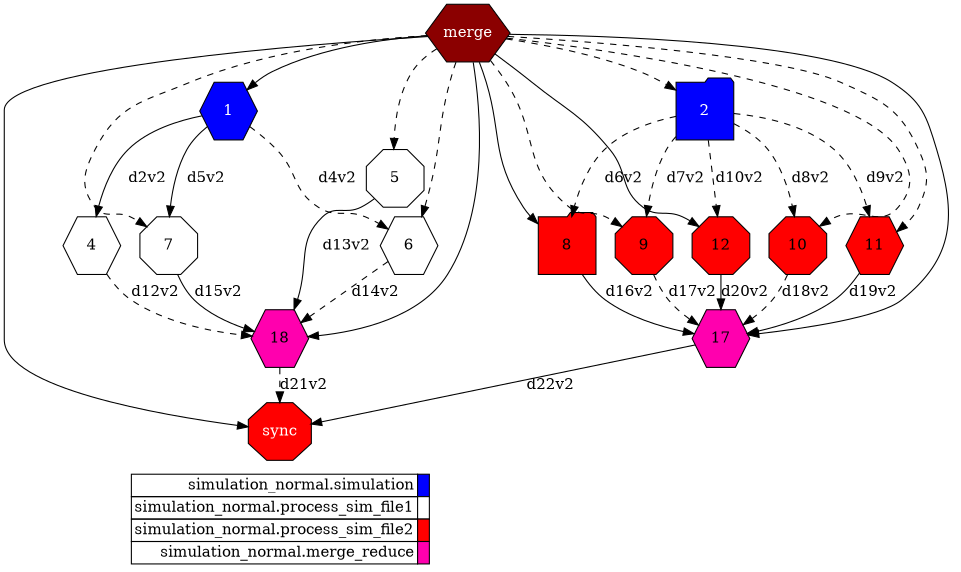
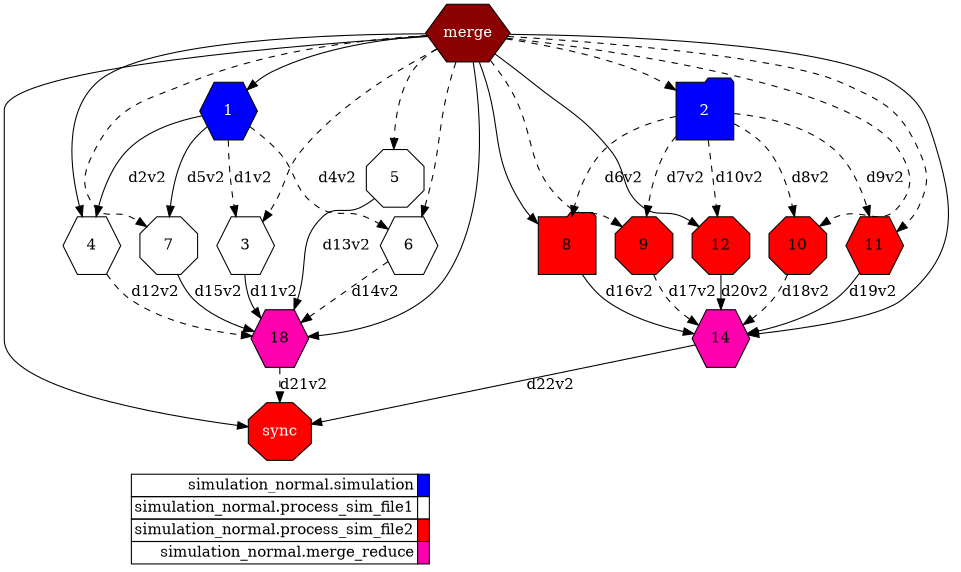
none -> (193, 49)
none -> (246, 246)
(721, 339) -> (721, 339)
